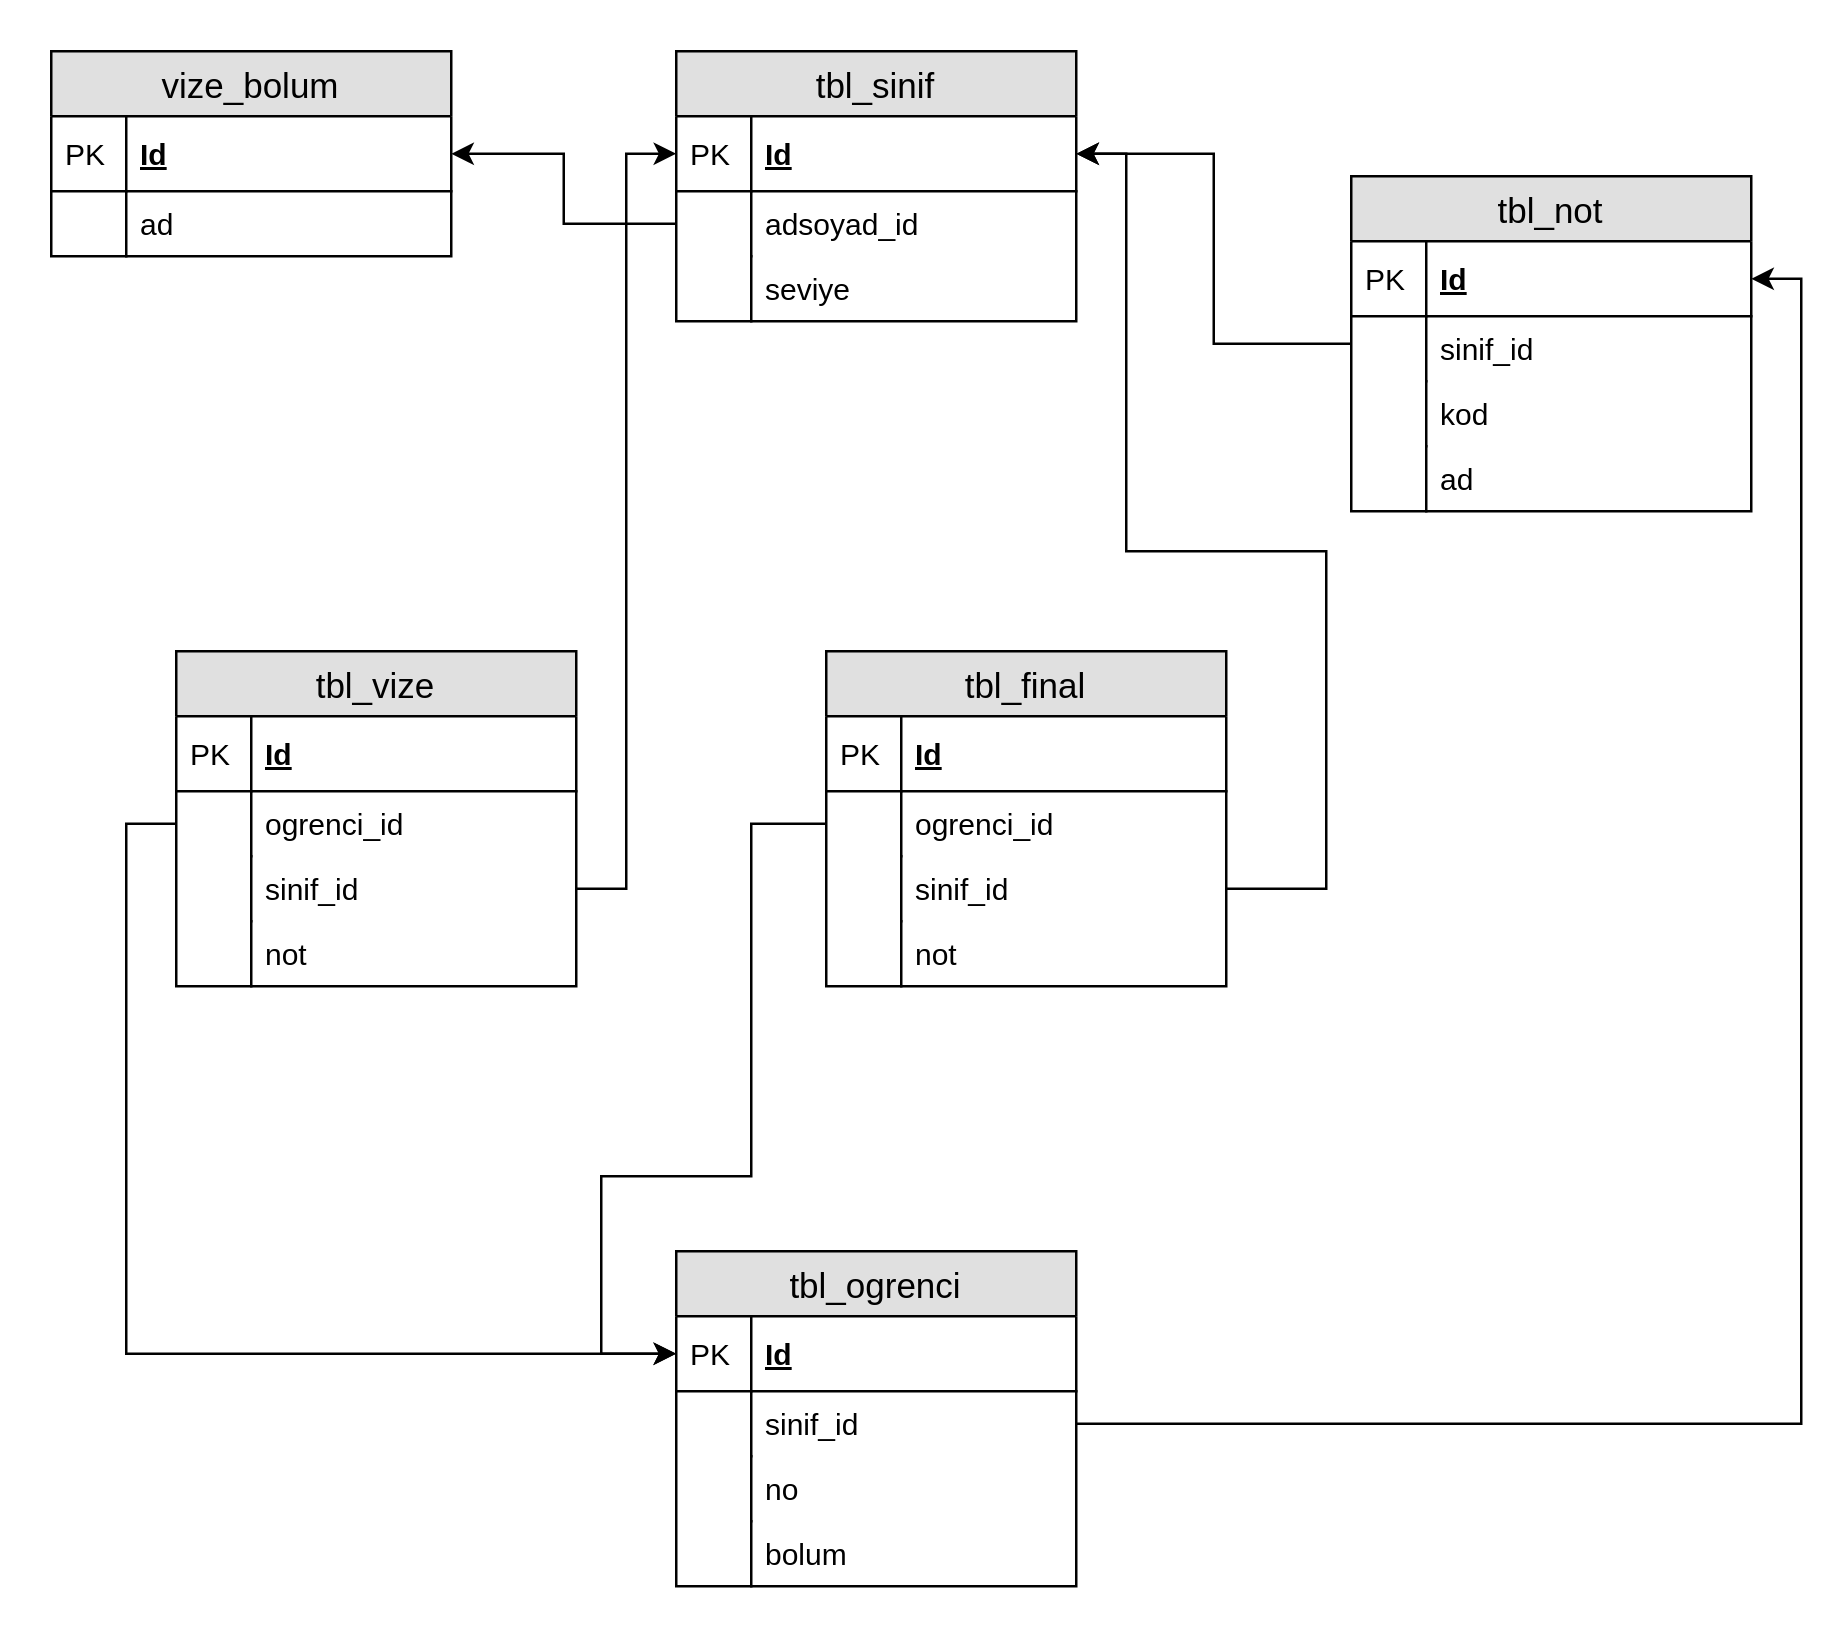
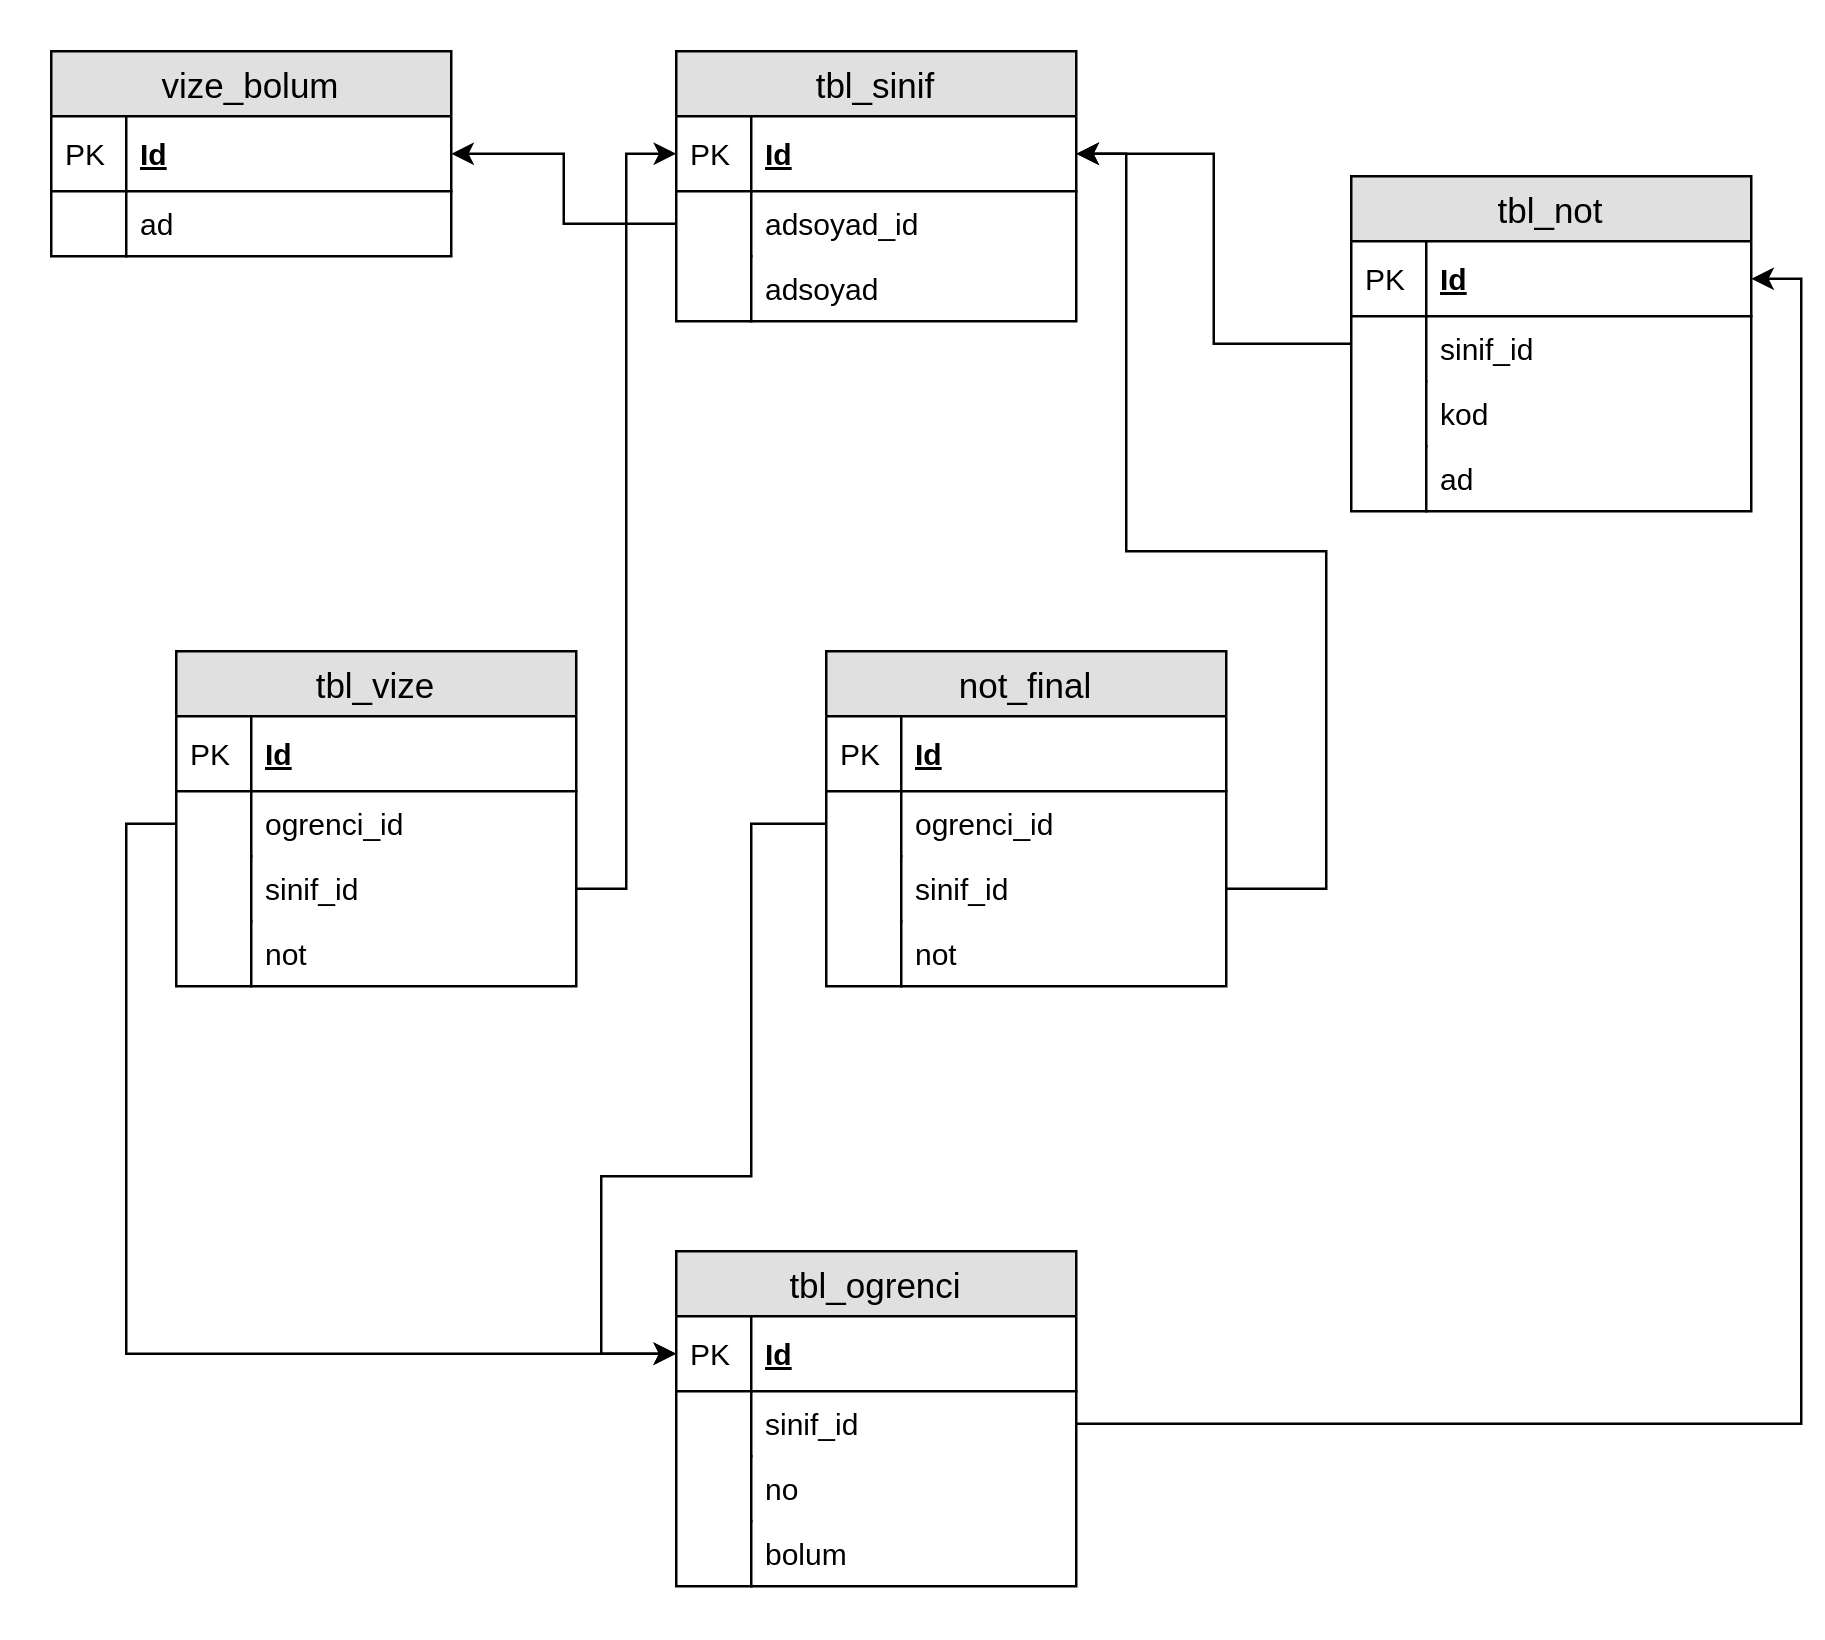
(812, 290) -> (824, 290)
(1025, 686) -> (1025, 686)
